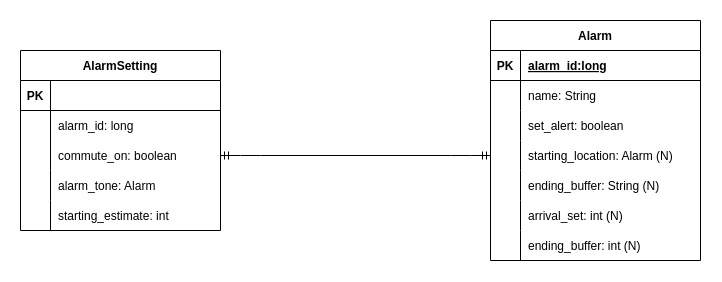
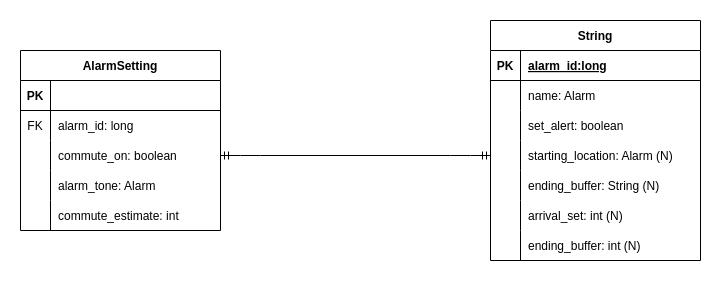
(595, 36) -> (595, 36)
(564, 96) -> (560, 96)
none -> (36, 126)
(124, 216) -> (122, 216)
